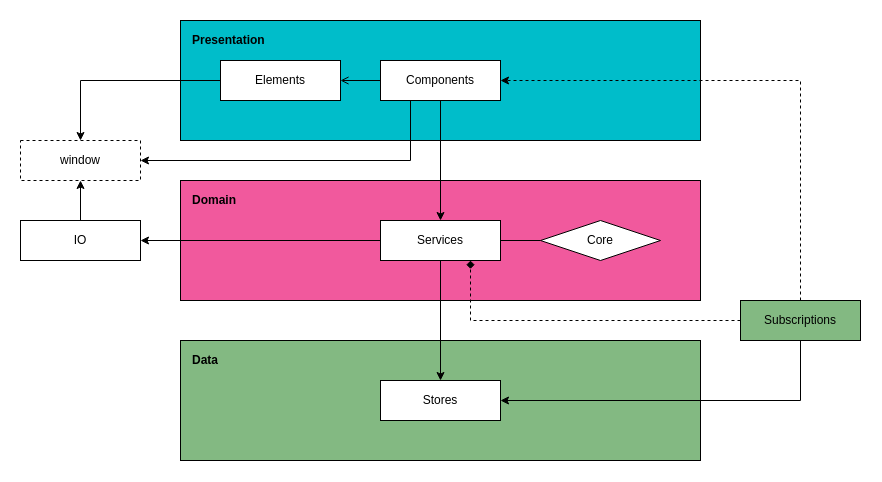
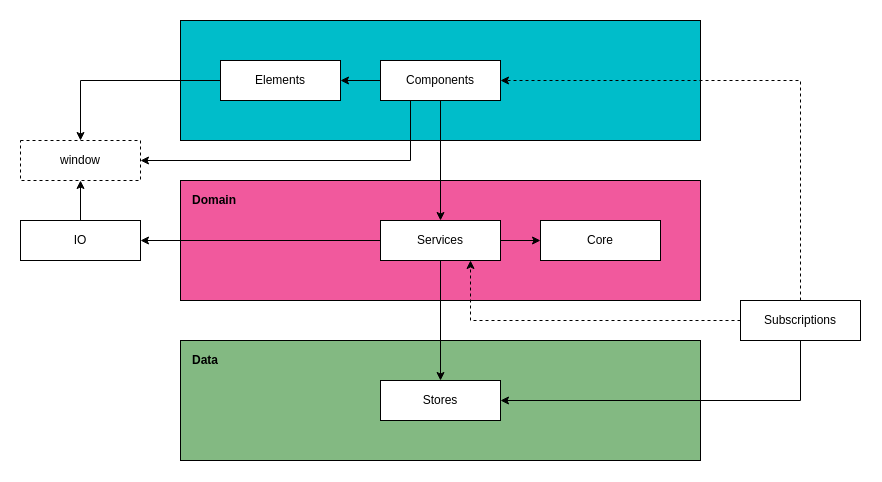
(236, 41) -> none
(346, 81) -> (348, 81)
(536, 241) -> (532, 241)
(601, 241) -> (601, 241)
(471, 269) -> (471, 268)
(801, 321) -> (801, 321)
